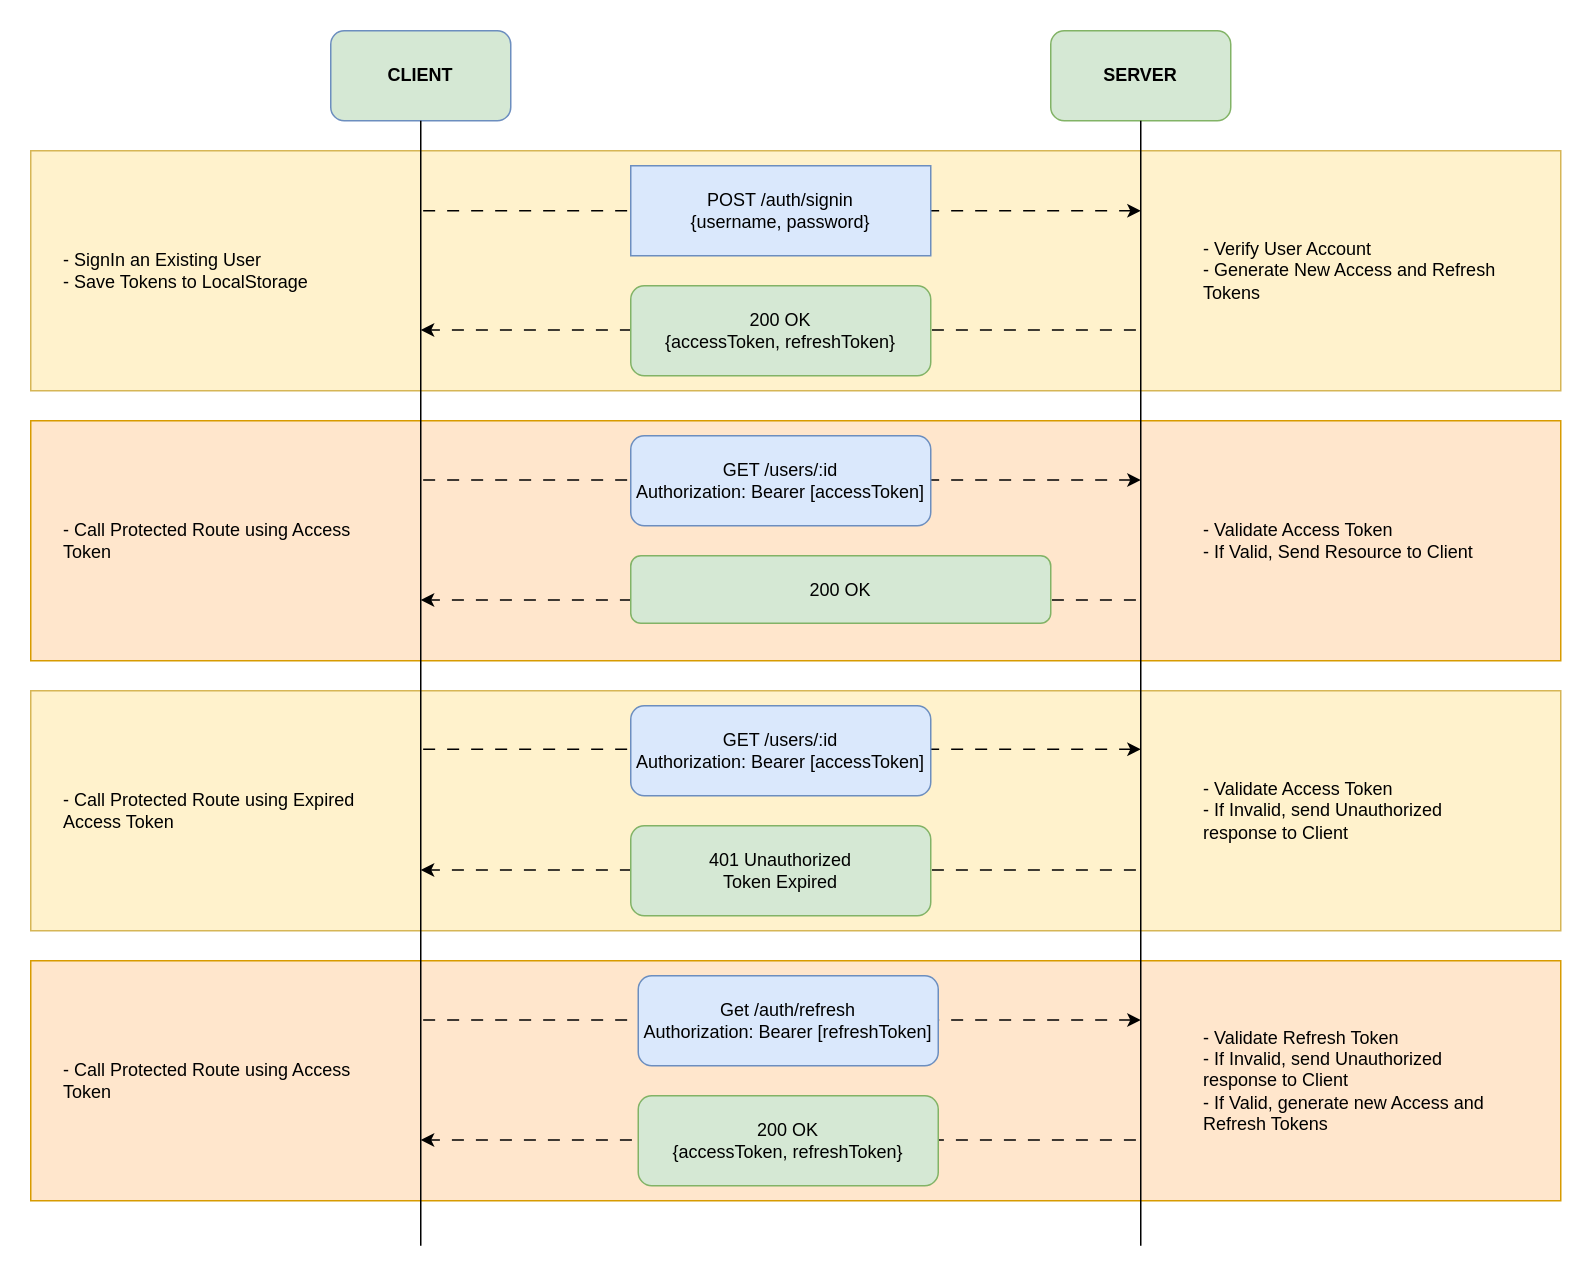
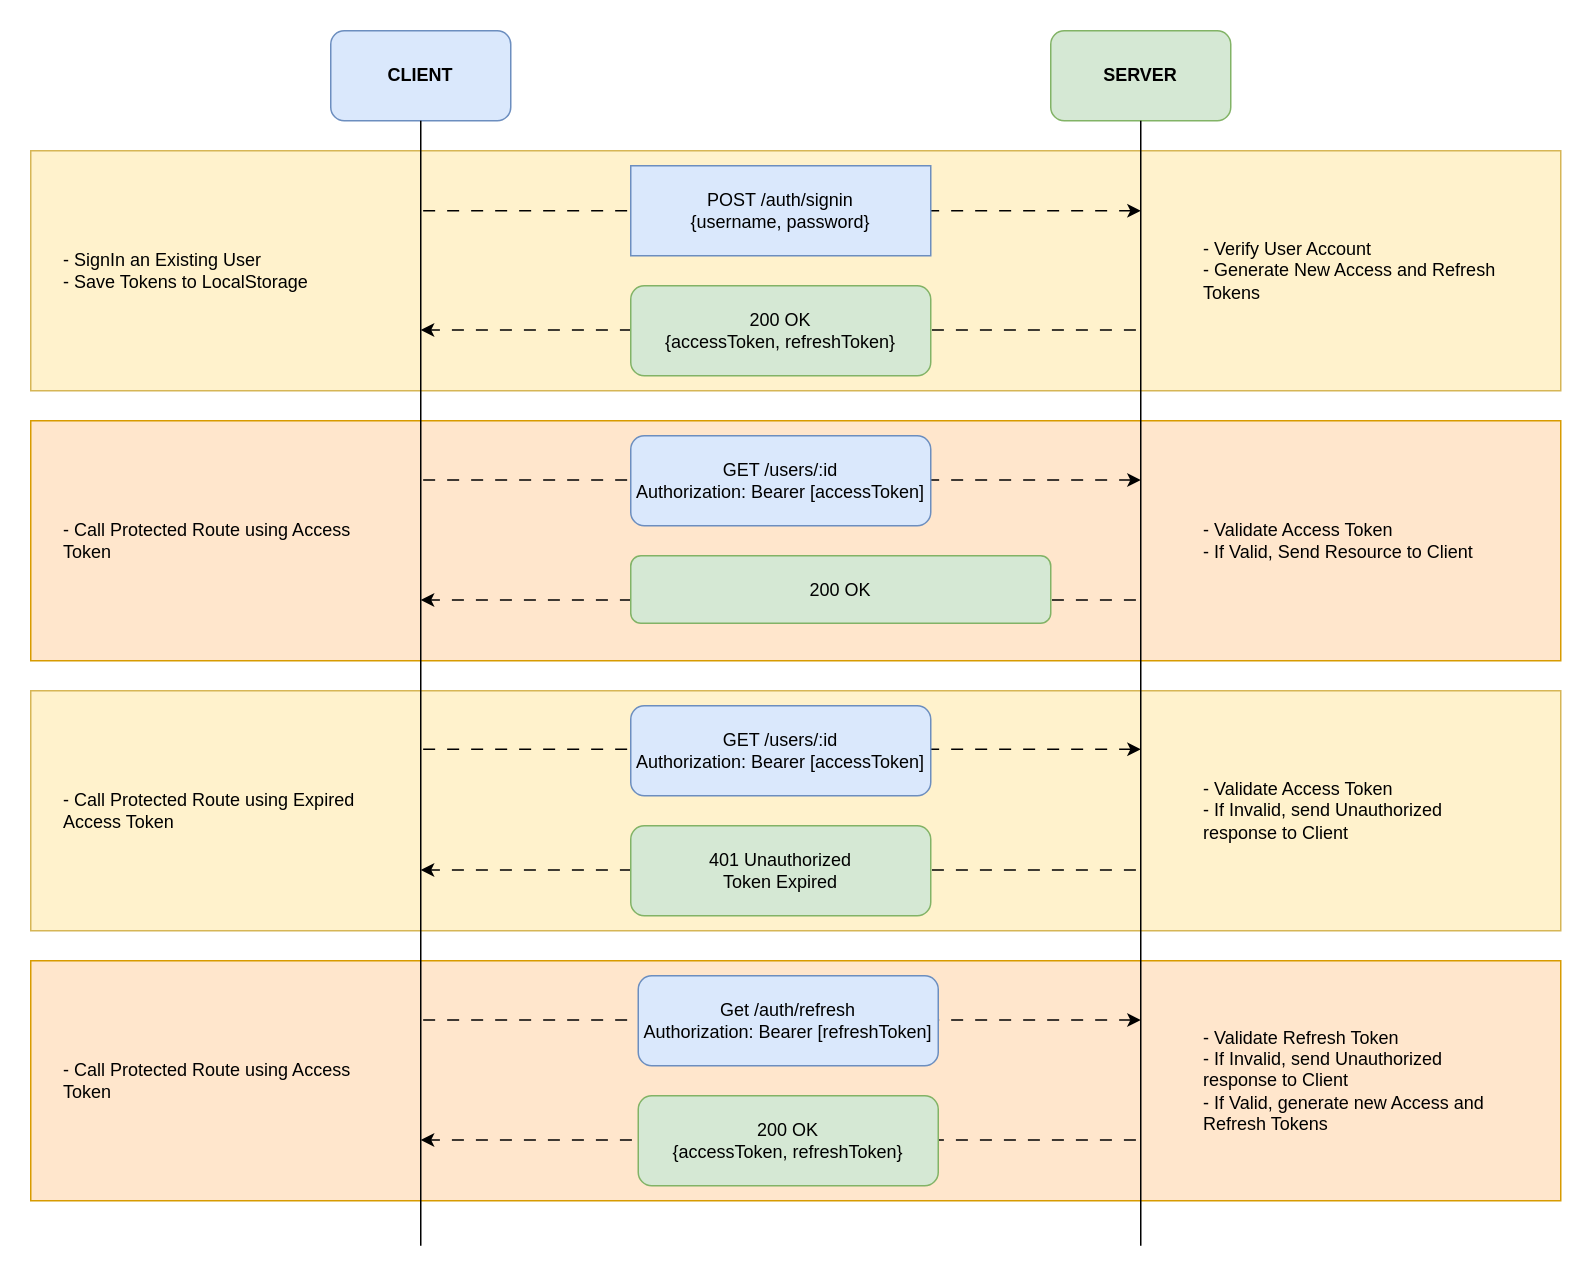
(421, 76) -> (421, 76)
